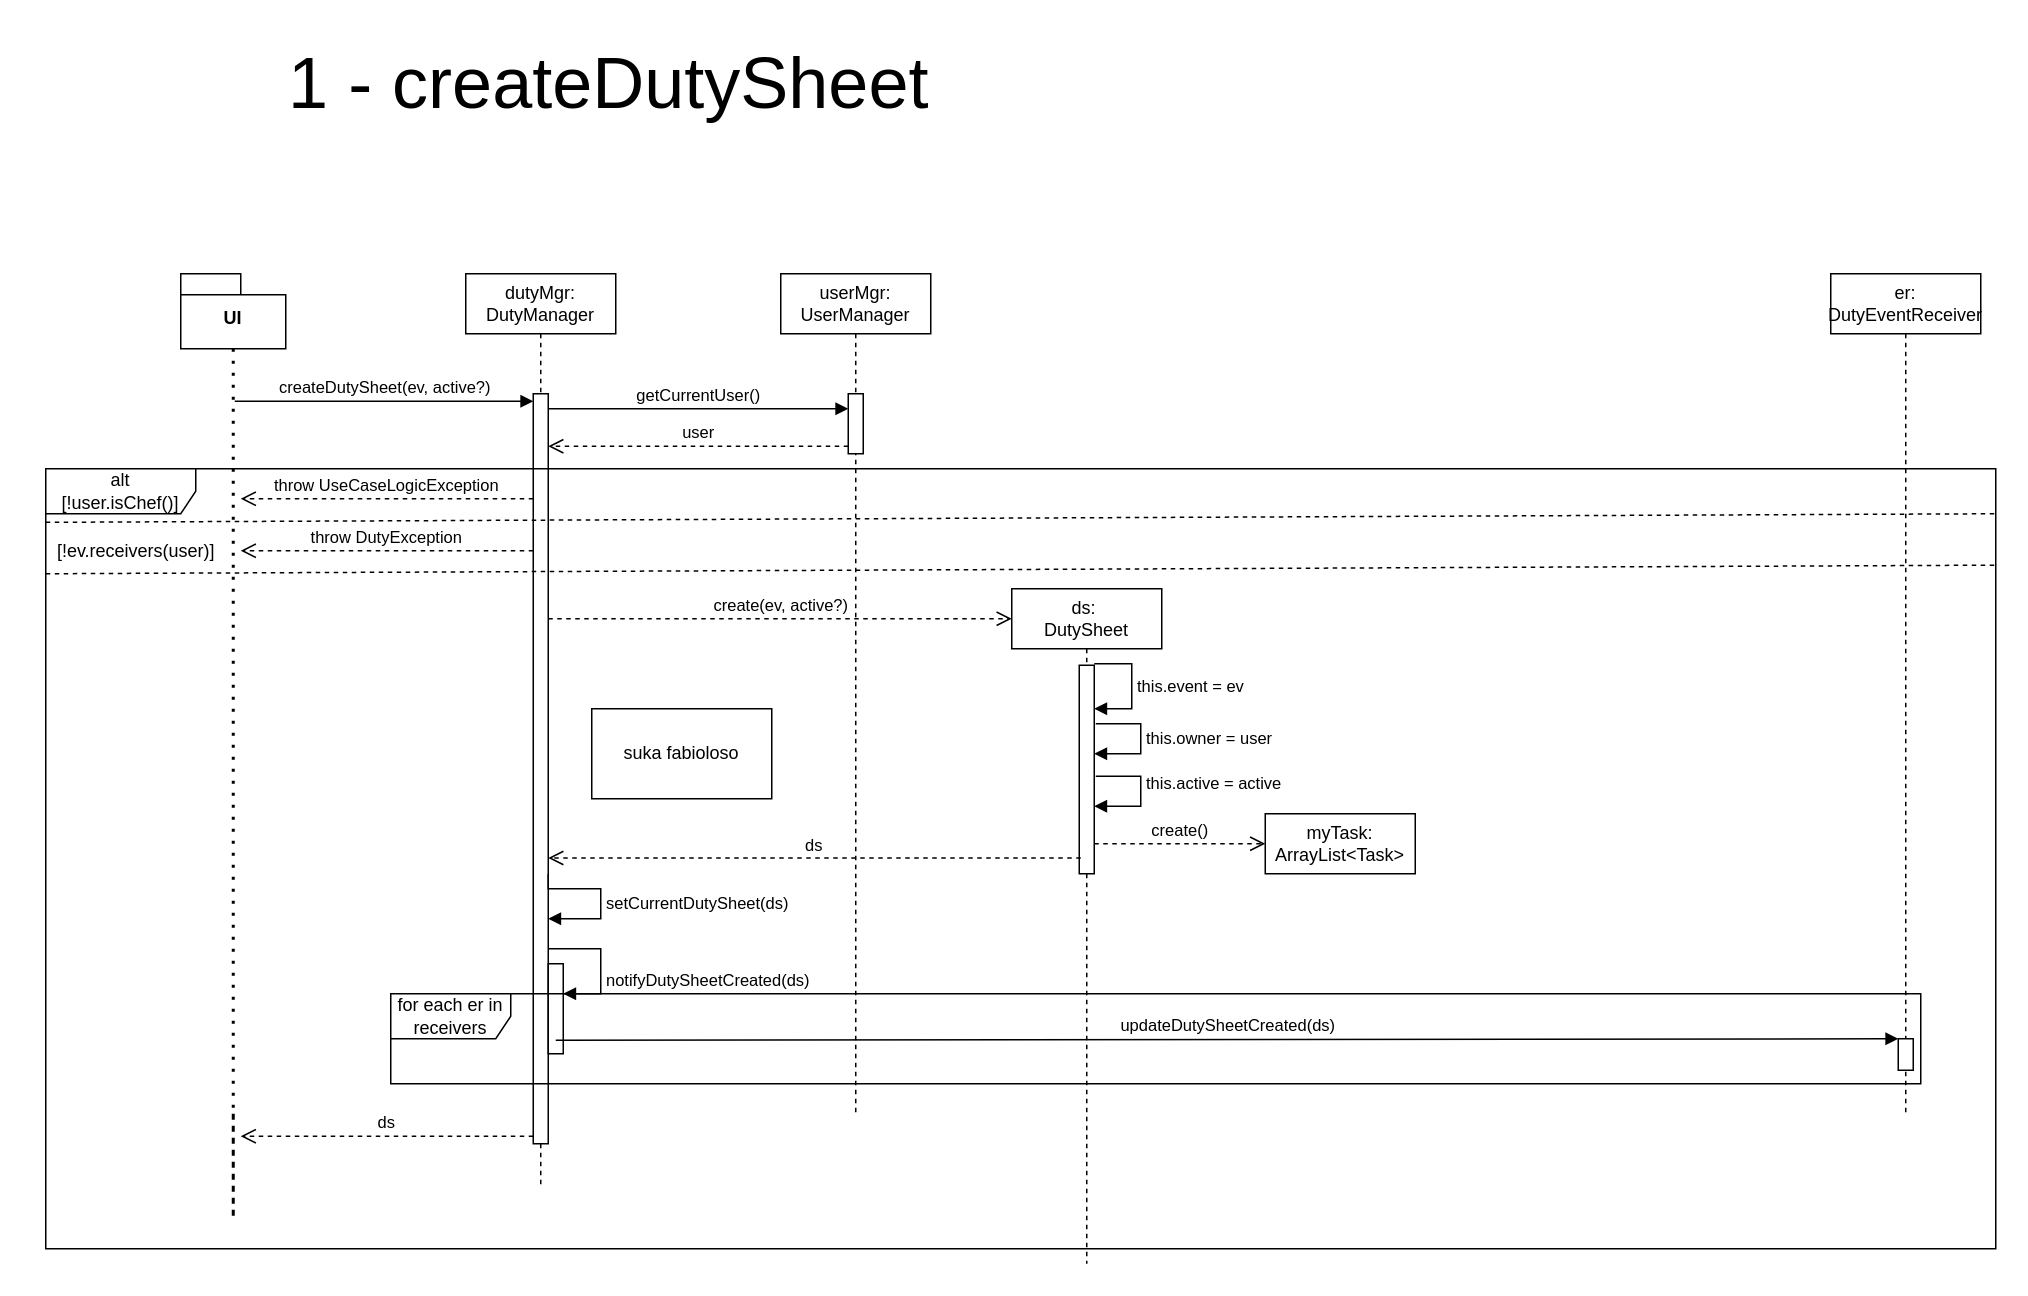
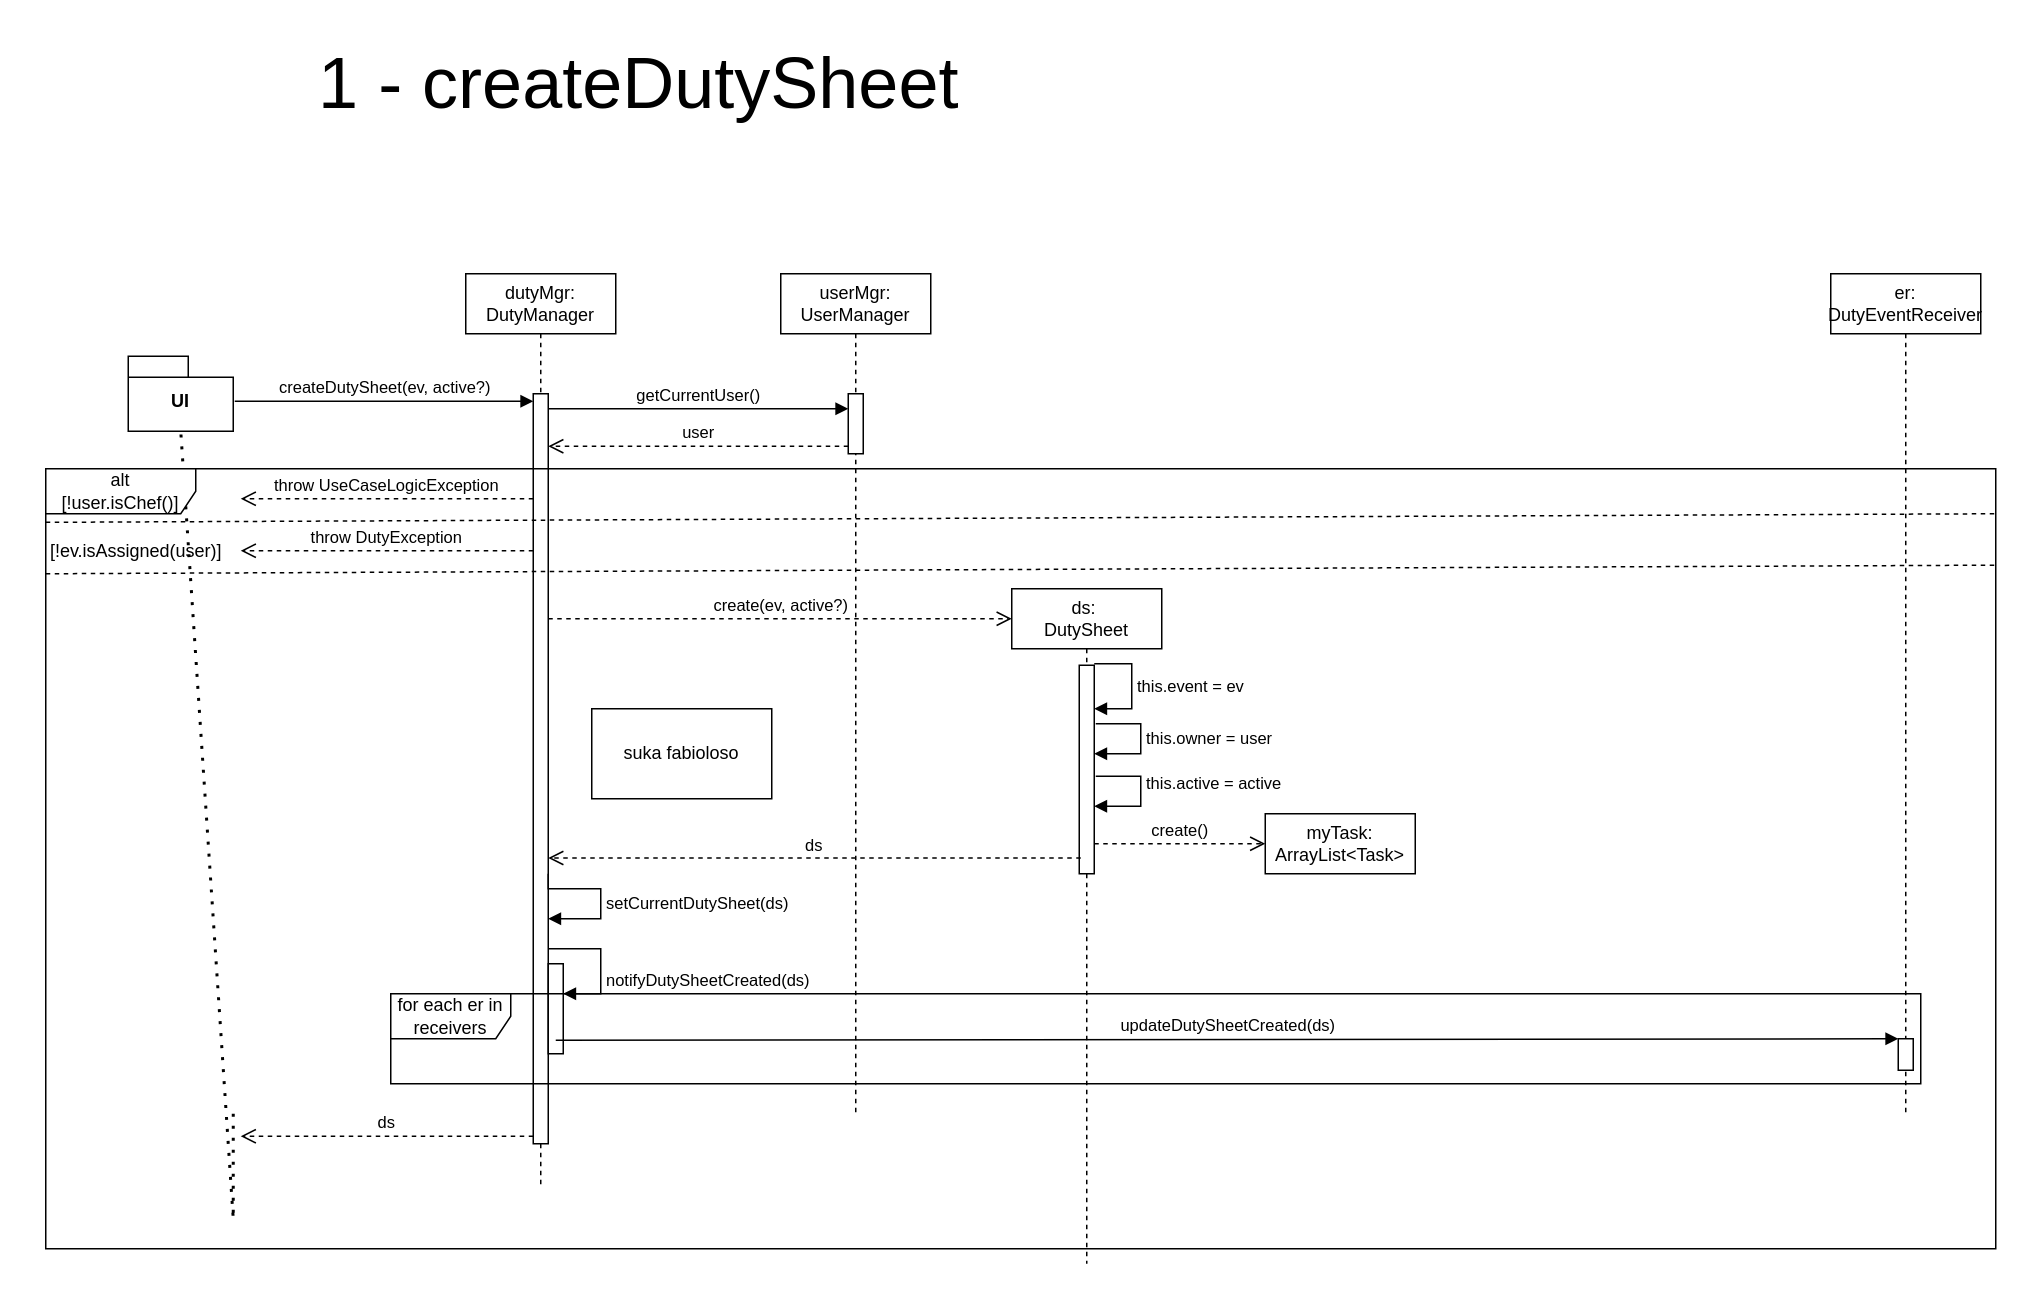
(608, 83) -> (638, 83)
(233, 311) -> (181, 394)
(137, 551) -> (137, 551)
